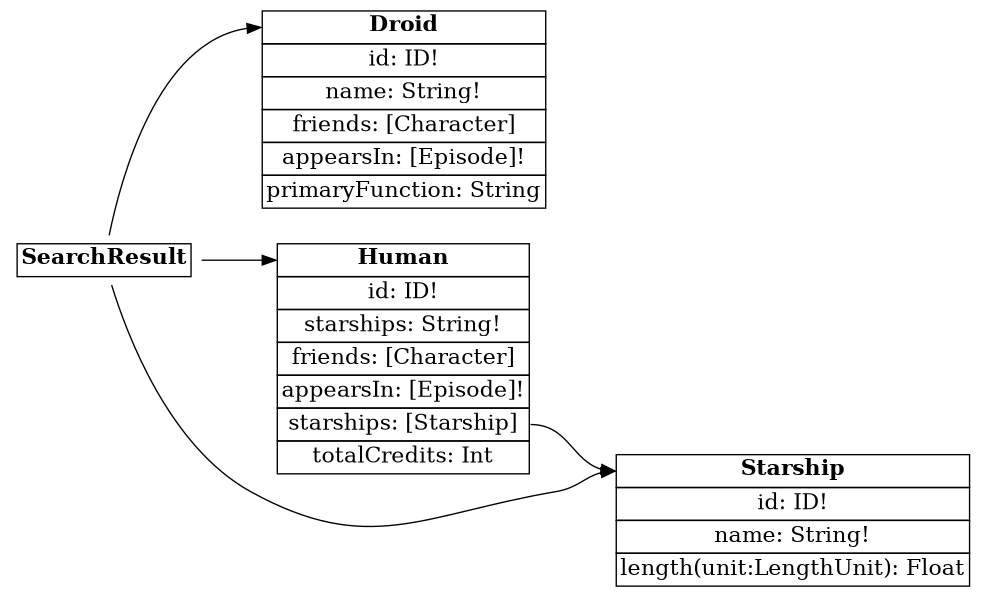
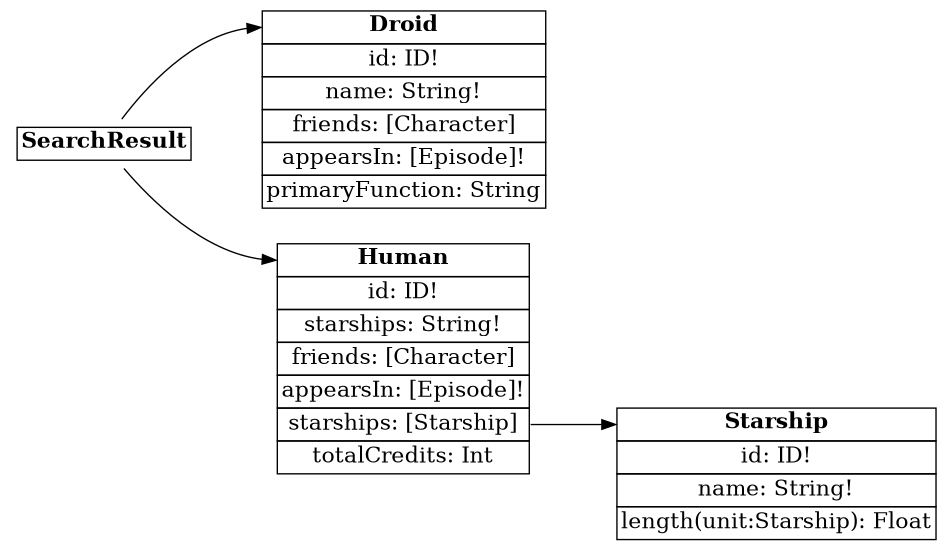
(301, 514) -> none
(793, 568) -> (776, 522)
